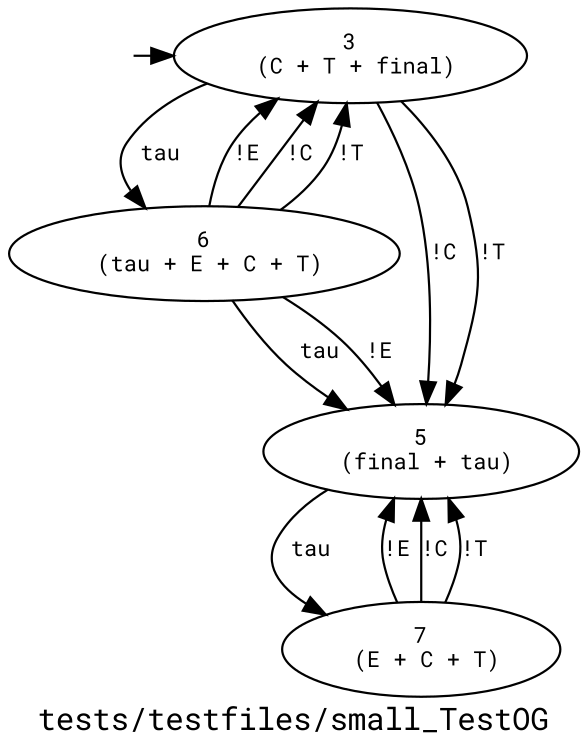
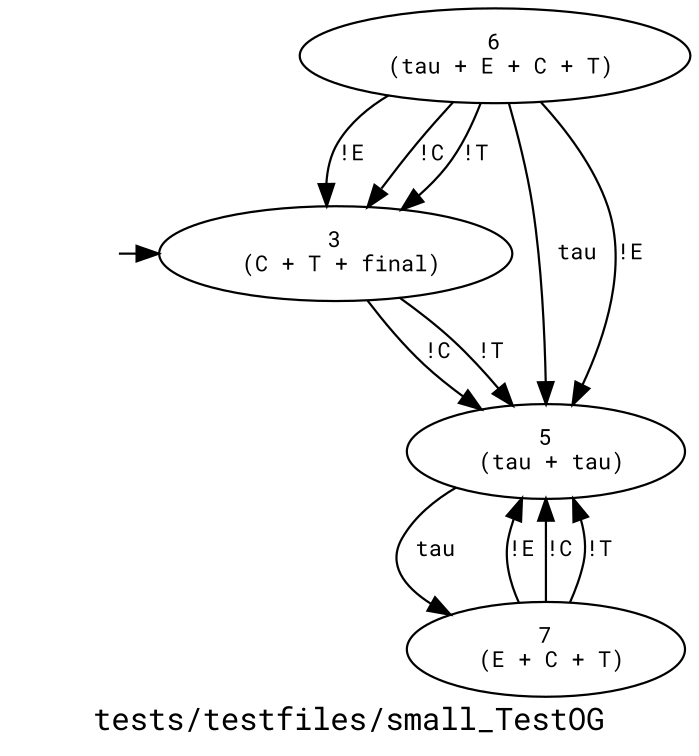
(143, 124) -> none
(421, 452) -> (546, 452)
